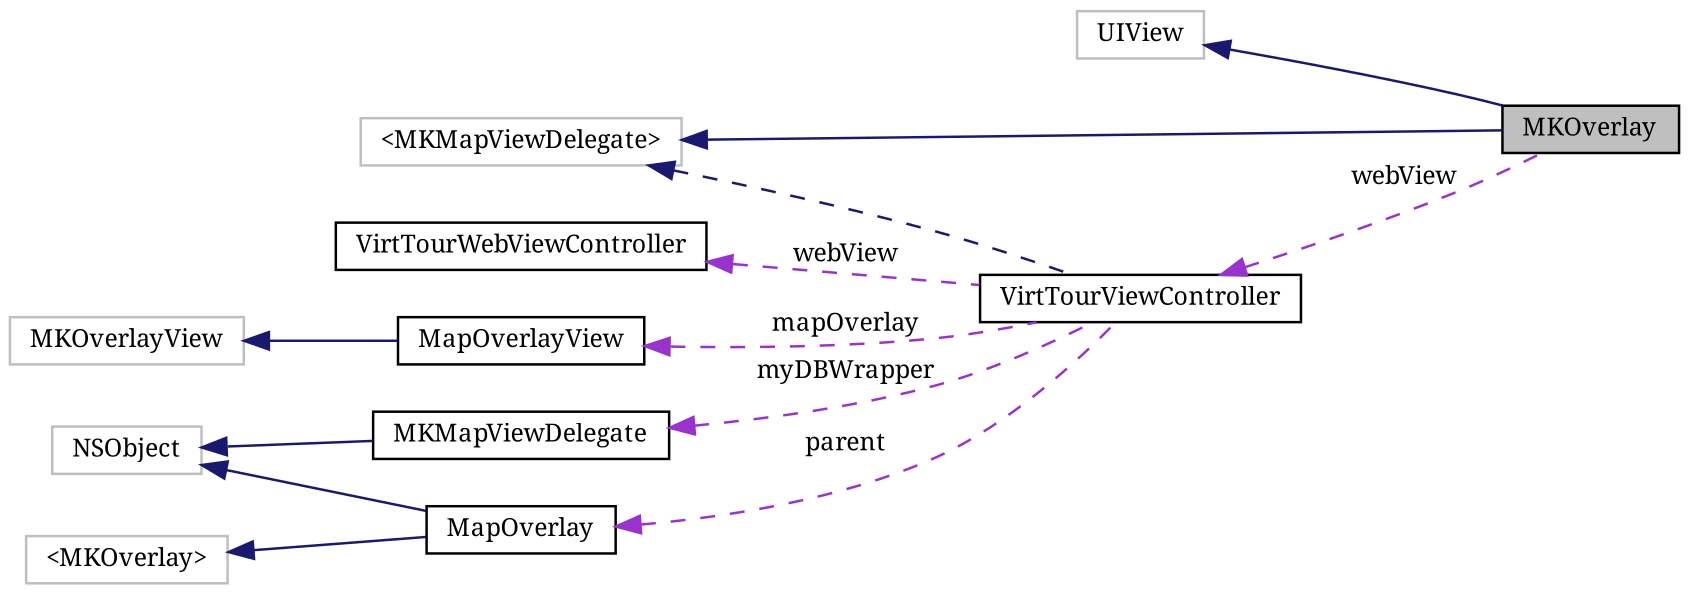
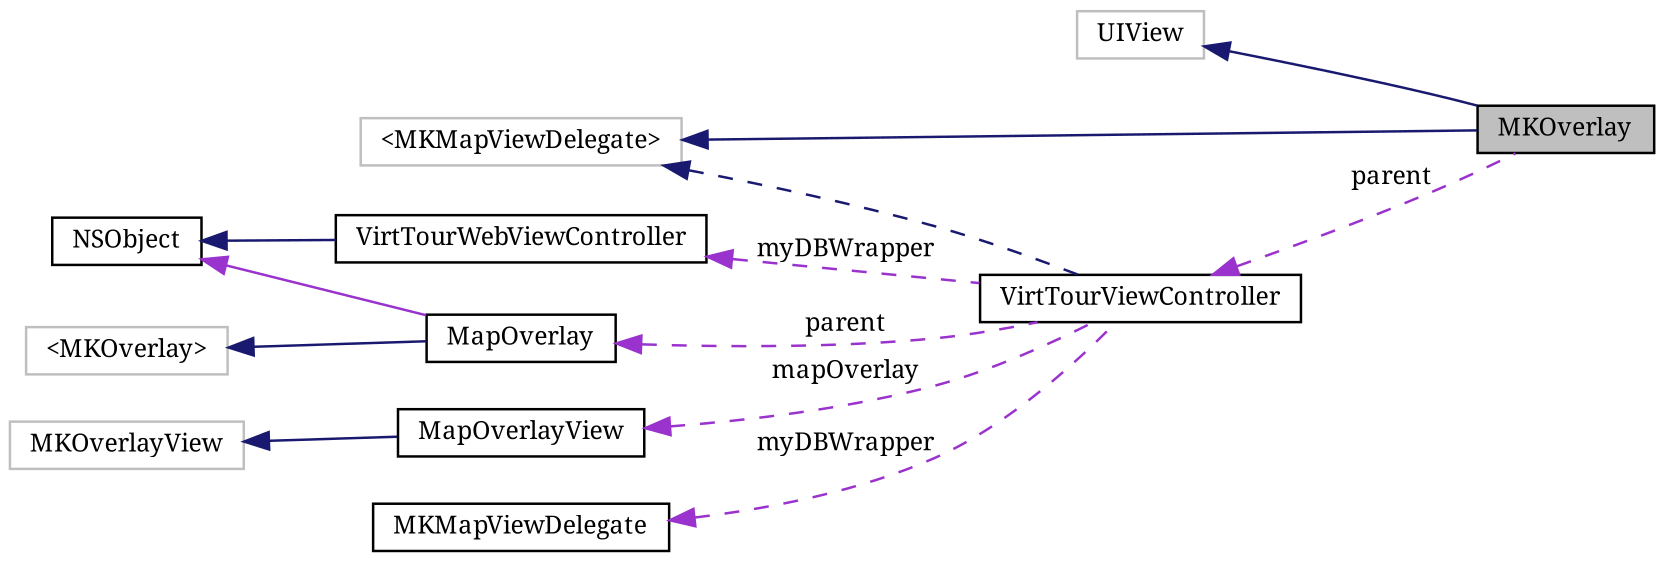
(1402, 178) -> (1389, 178)
(843, 255) -> (843, 250)
(300, 444) -> (281, 240)
(127, 450) -> (127, 241)
(326, 491) -> (326, 290)
